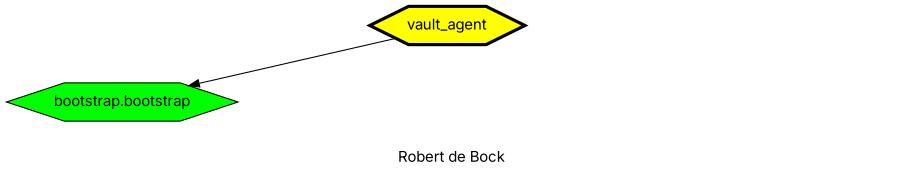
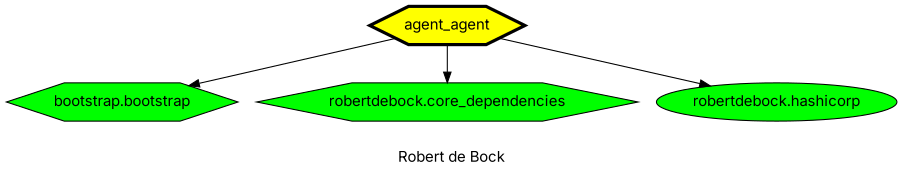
(447, 26) -> (447, 26)
none -> (447, 102)
none -> (777, 102)
